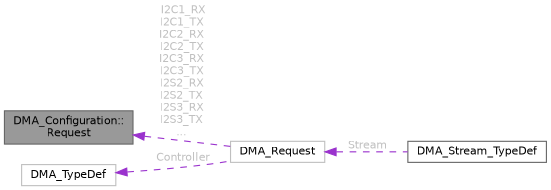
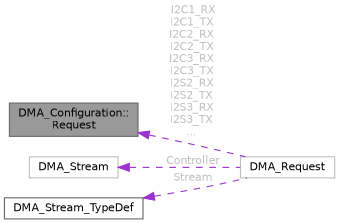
(372, 152) -> (201, 188)
(69, 175) -> (74, 167)
